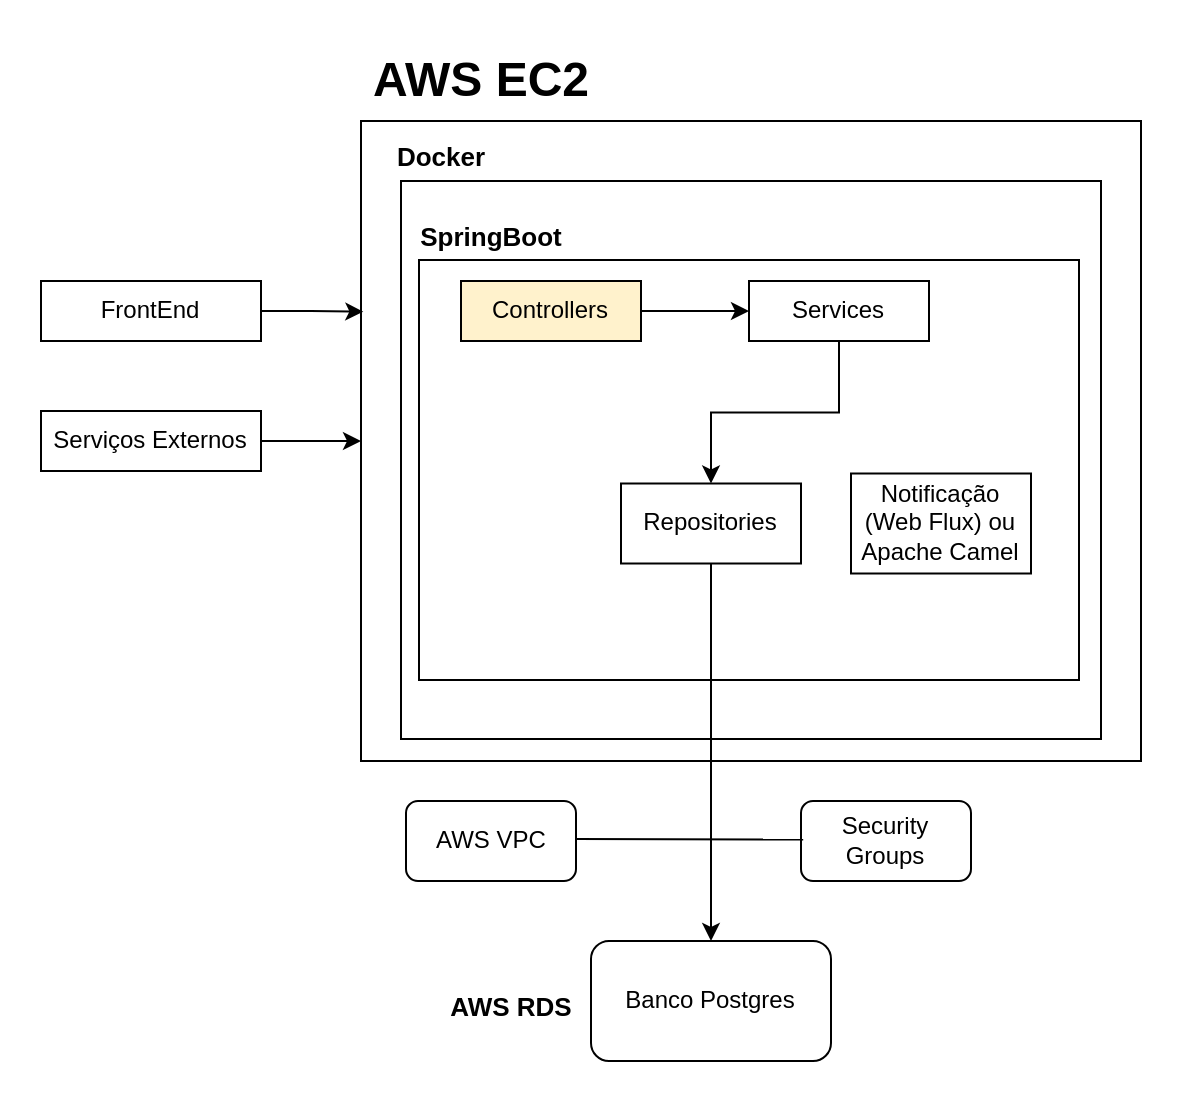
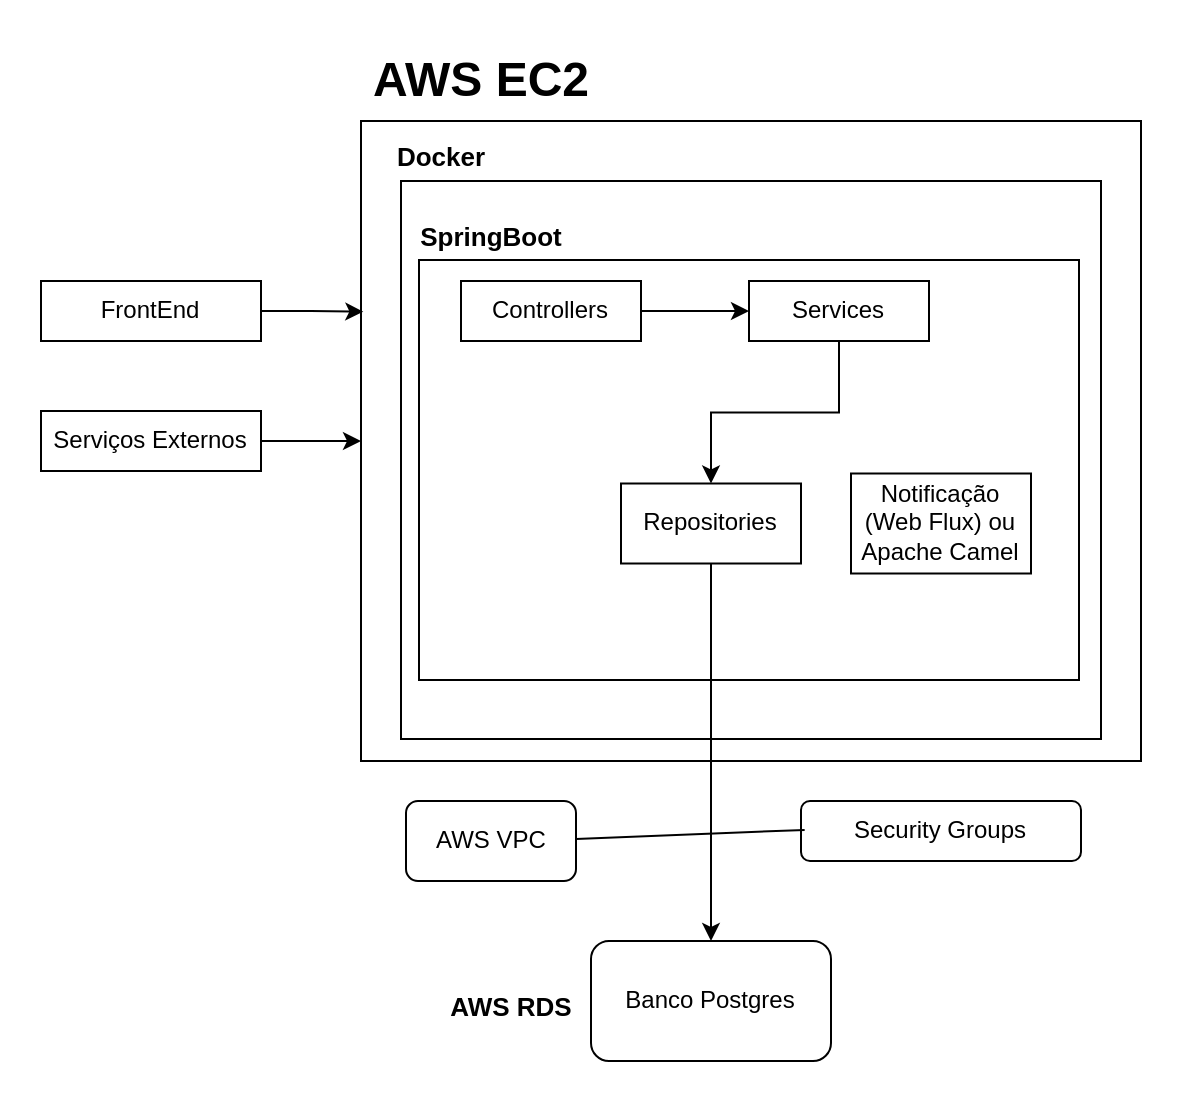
(551, 311) -> (551, 311)
(886, 841) -> (941, 831)
